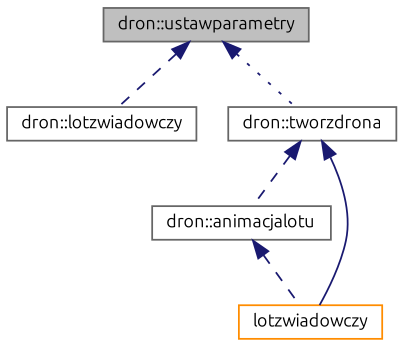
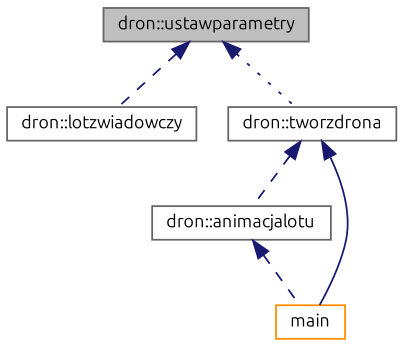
(311, 322) -> (311, 322)
